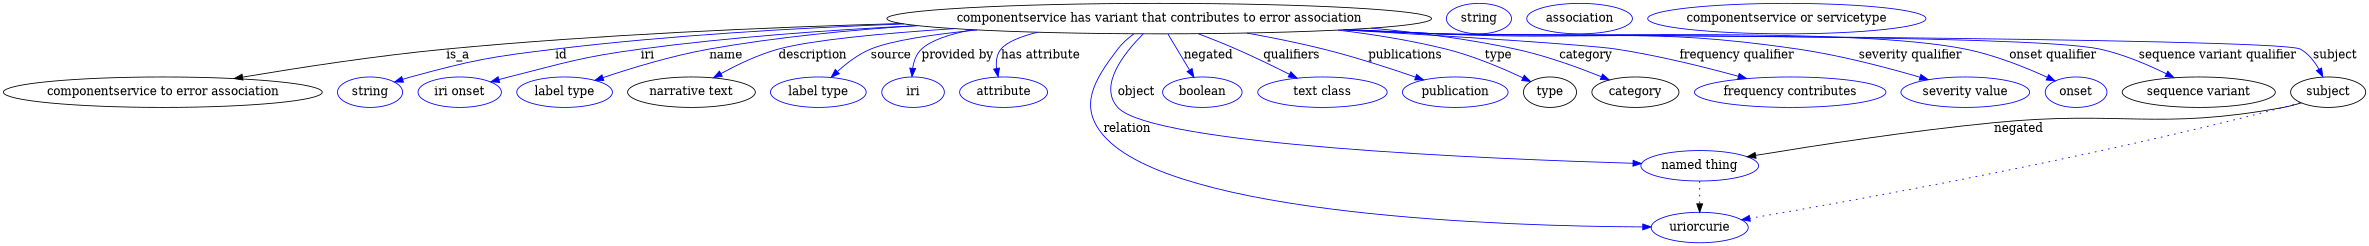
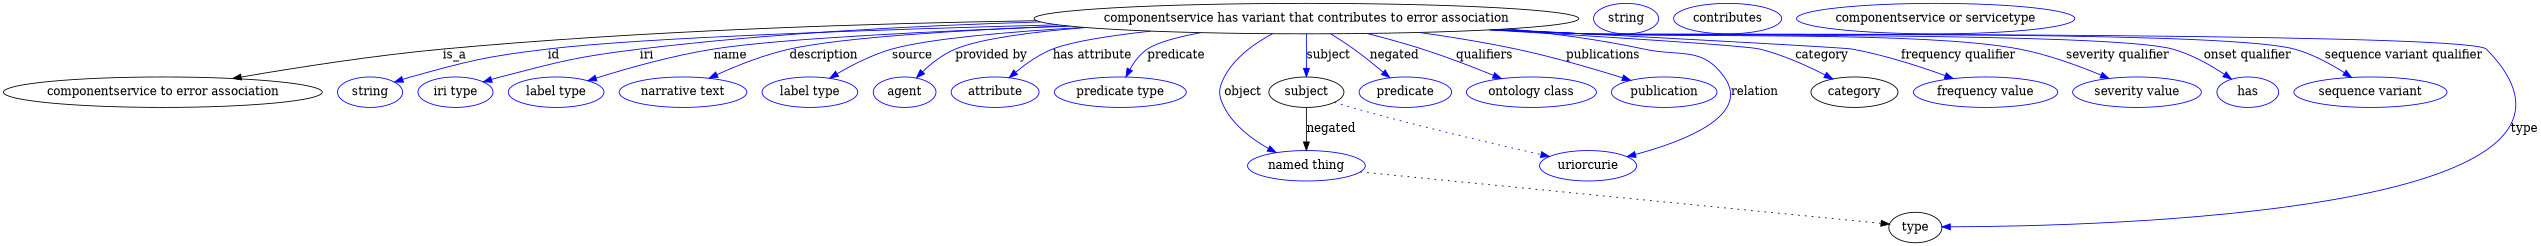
(1580, 19) -> (1728, 19)
(460, 92) -> (455, 92)
(691, 92) -> (683, 92)
(913, 92) -> (905, 92)
none -> (1120, 92)
(1202, 92) -> (1405, 92)
(1322, 92) -> (1531, 92)
(1790, 92) -> (1986, 92)
(2076, 92) -> (2248, 92)
(2199, 92) -> (2370, 92)
(1700, 192) -> (1621, 198)
